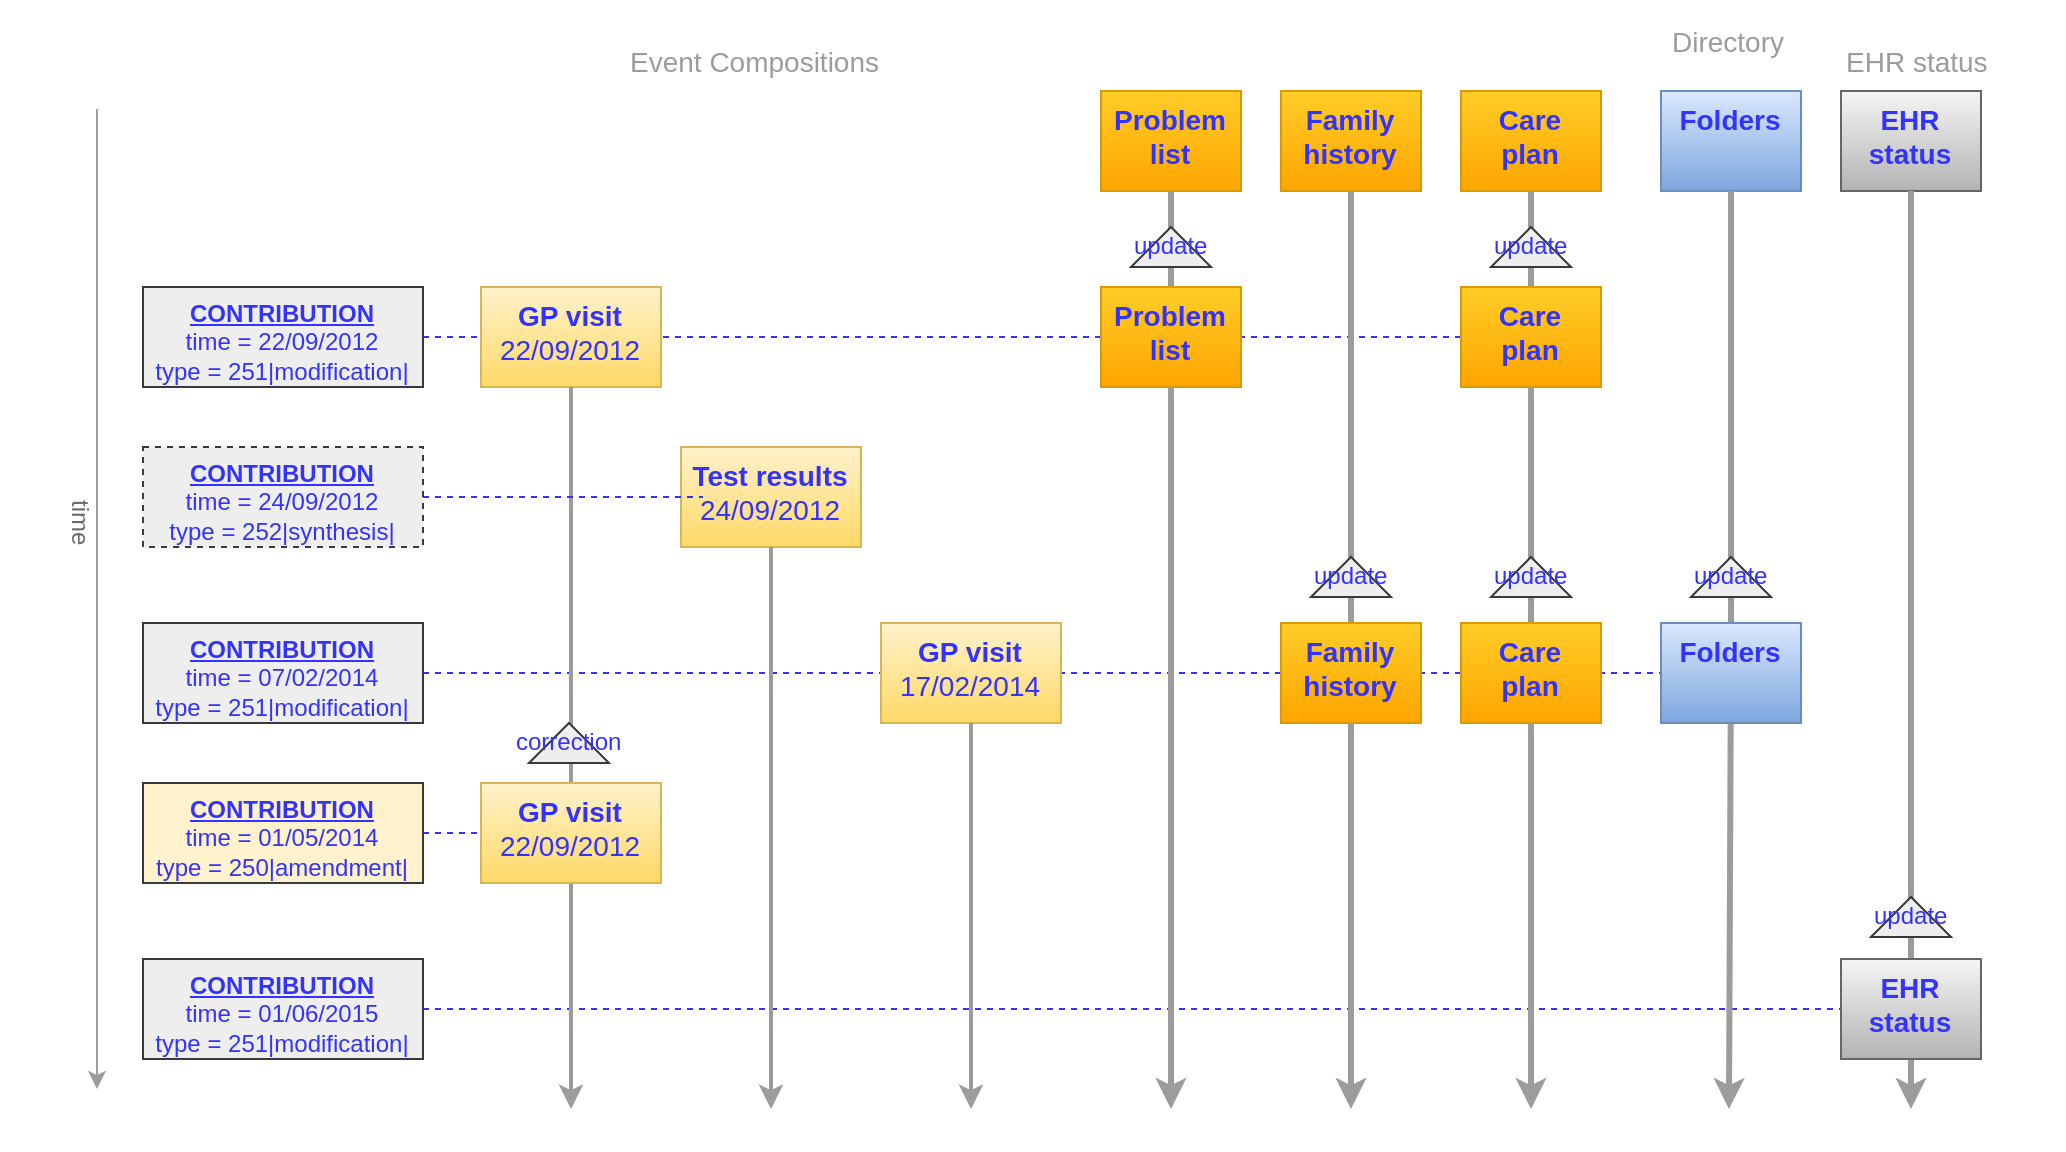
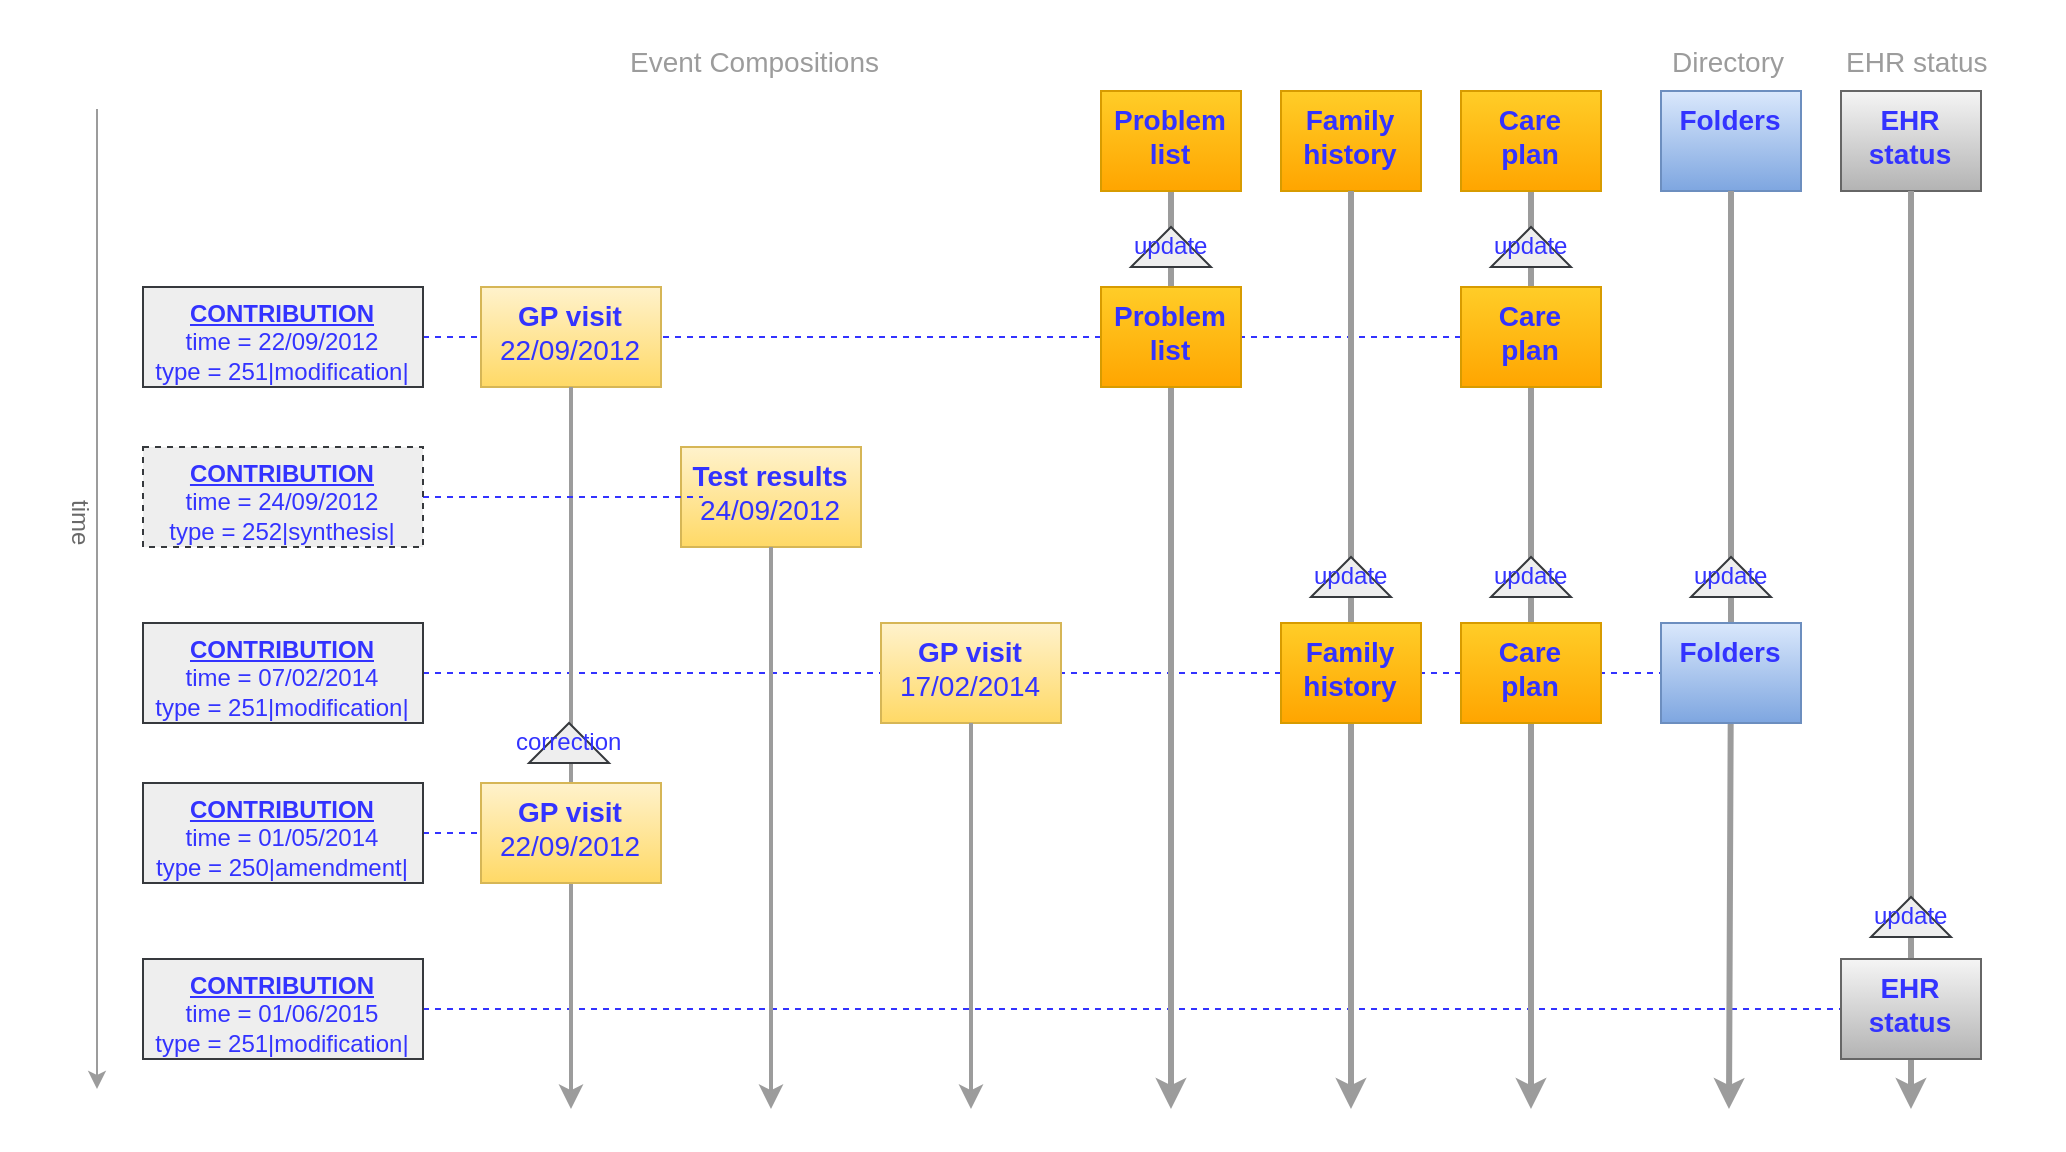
(1739, 41) -> (1739, 61)
(283, 833) -> (283, 833)
